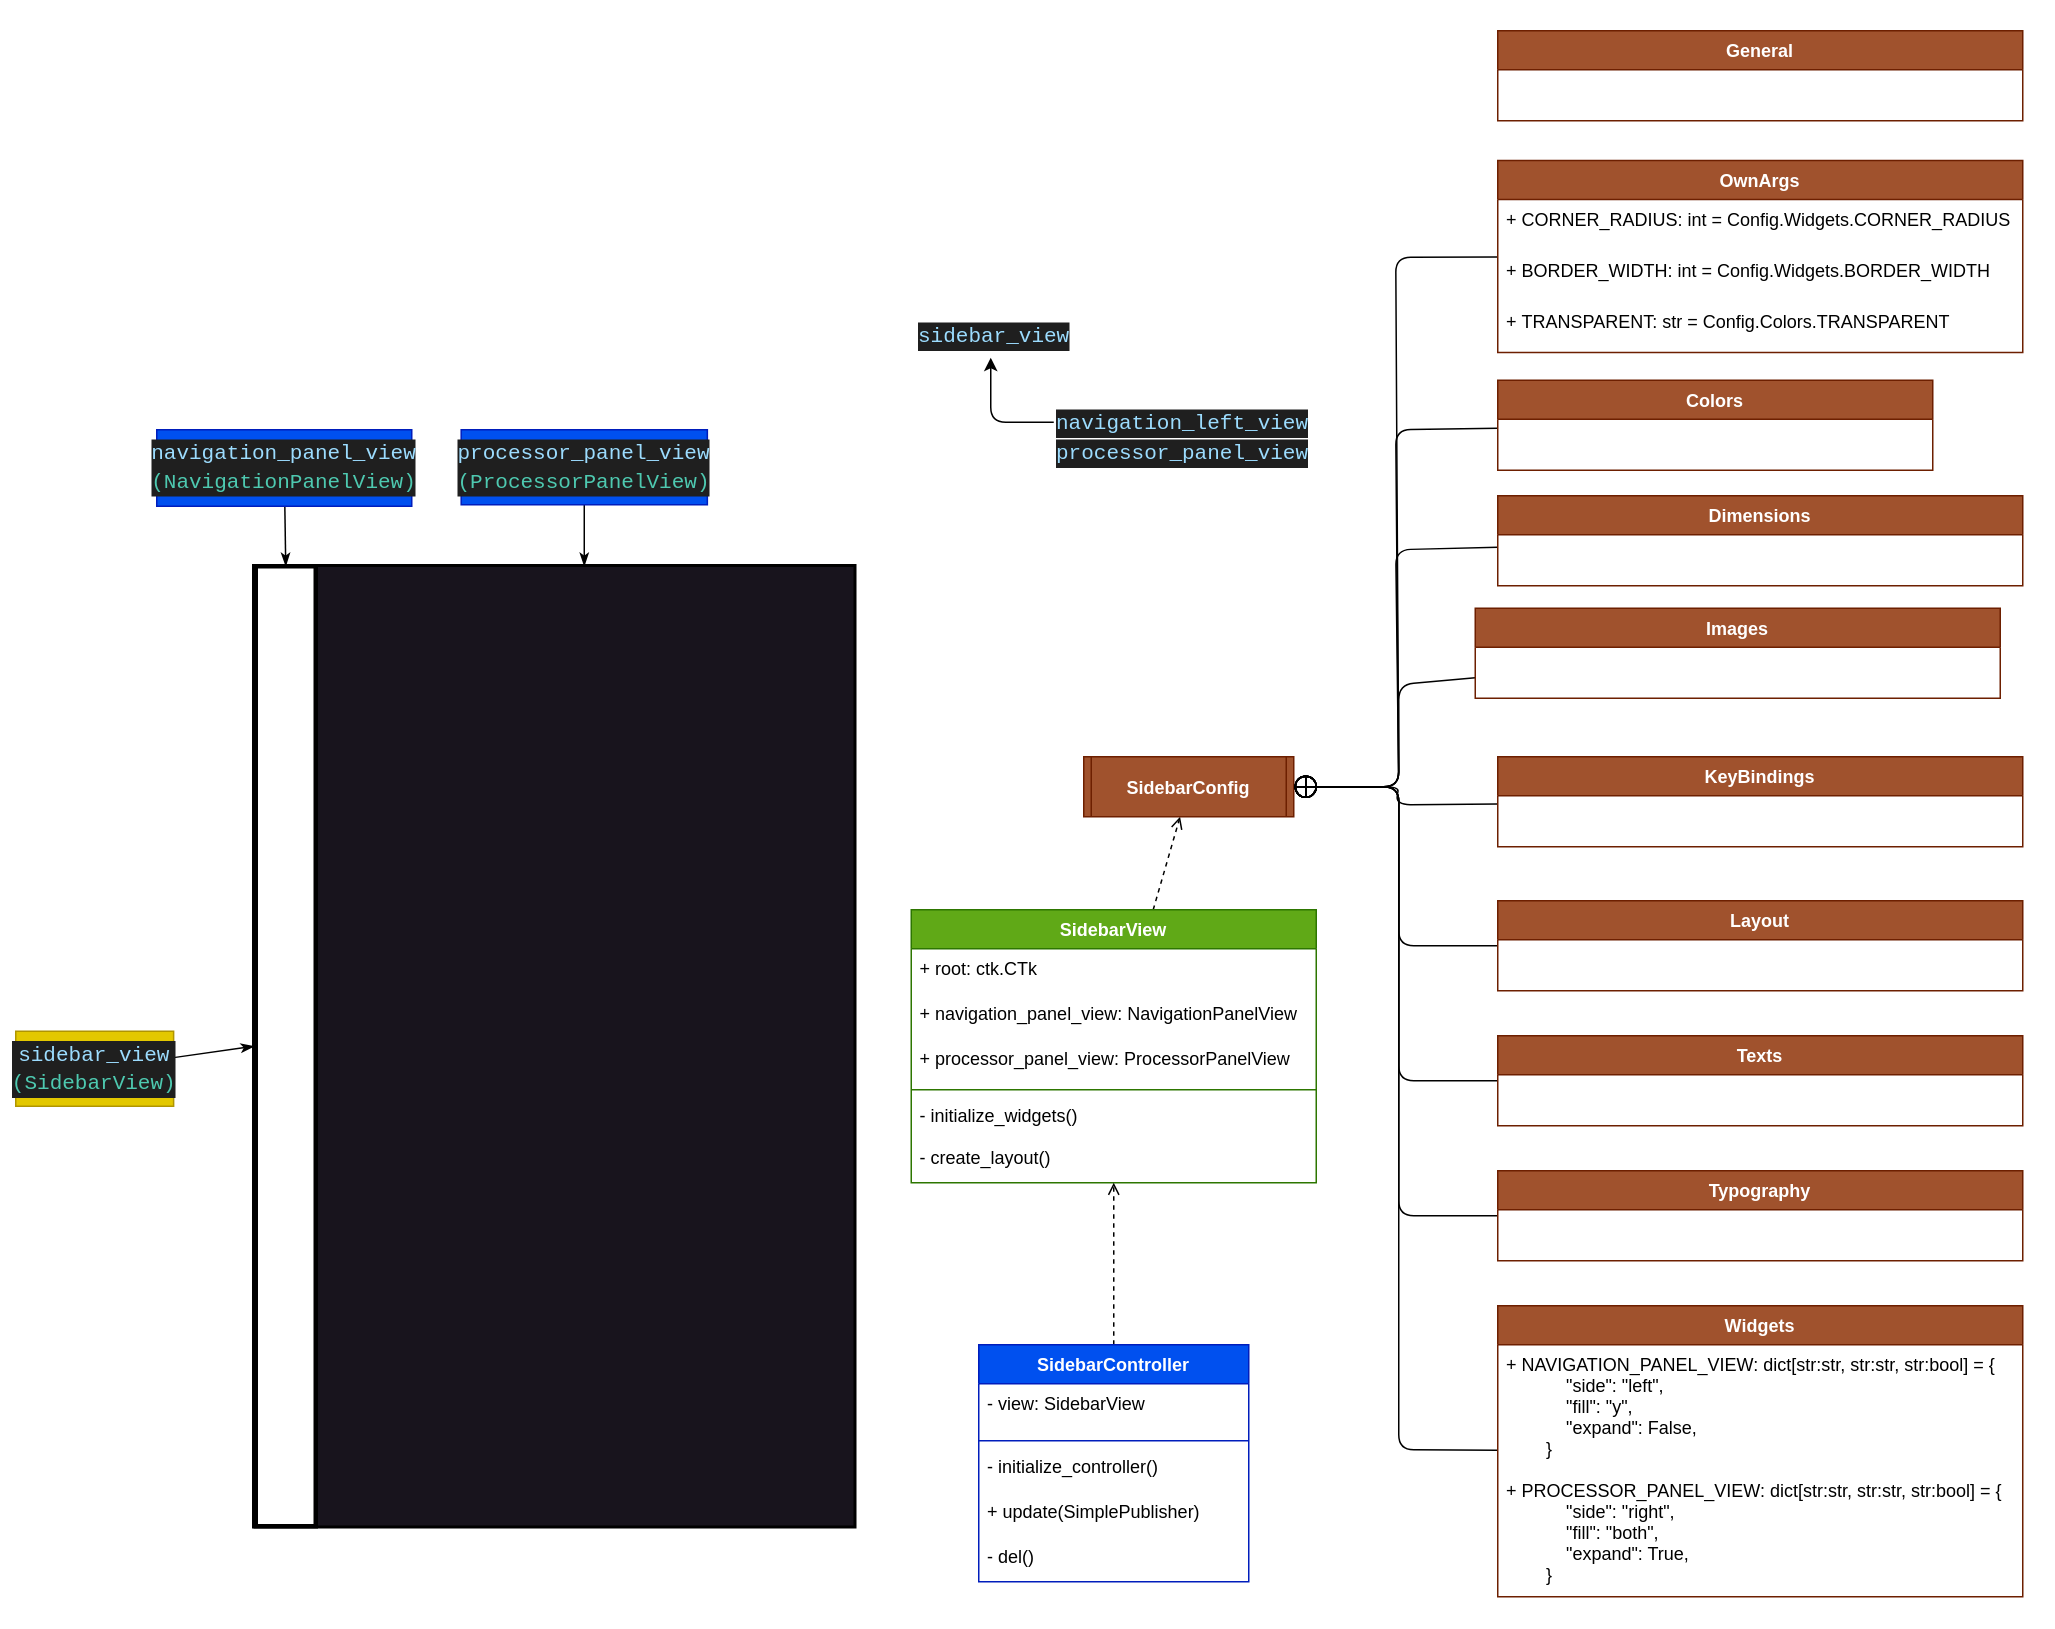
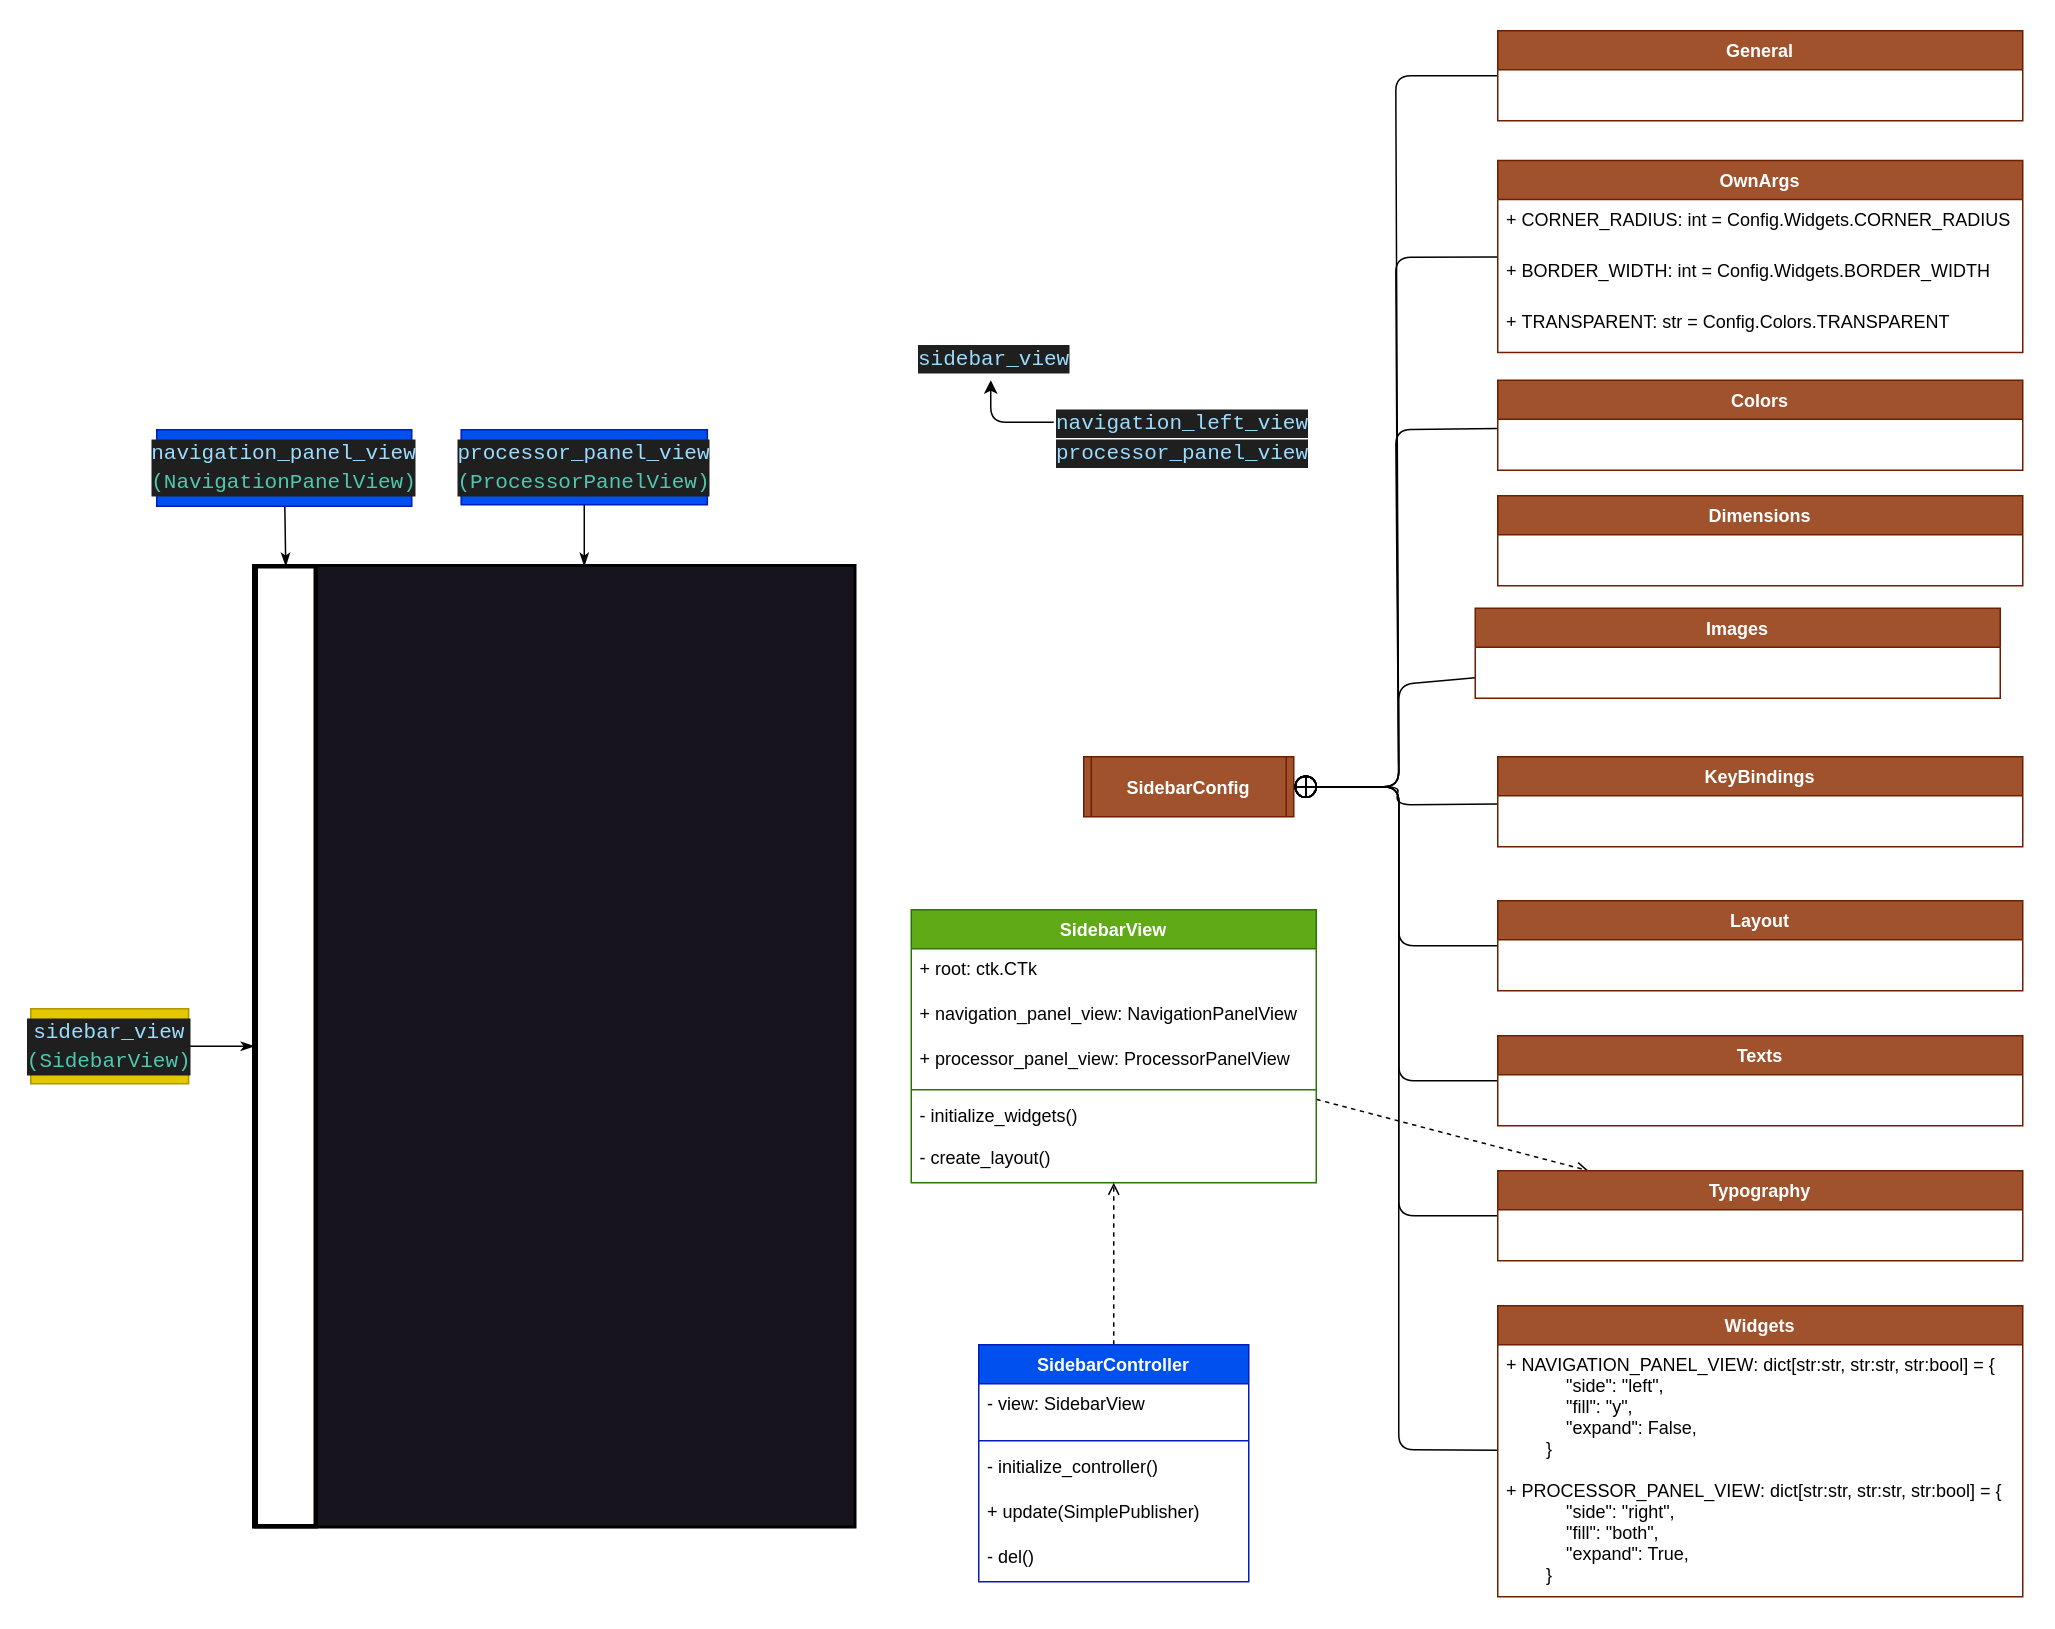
none -> (1396, 123)
(991, 335) -> (991, 358)
(1715, 425) -> (1760, 425)
(1448, 548) -> none
(1166, 865) -> (1452, 1135)
(95, 1069) -> (110, 1046)
